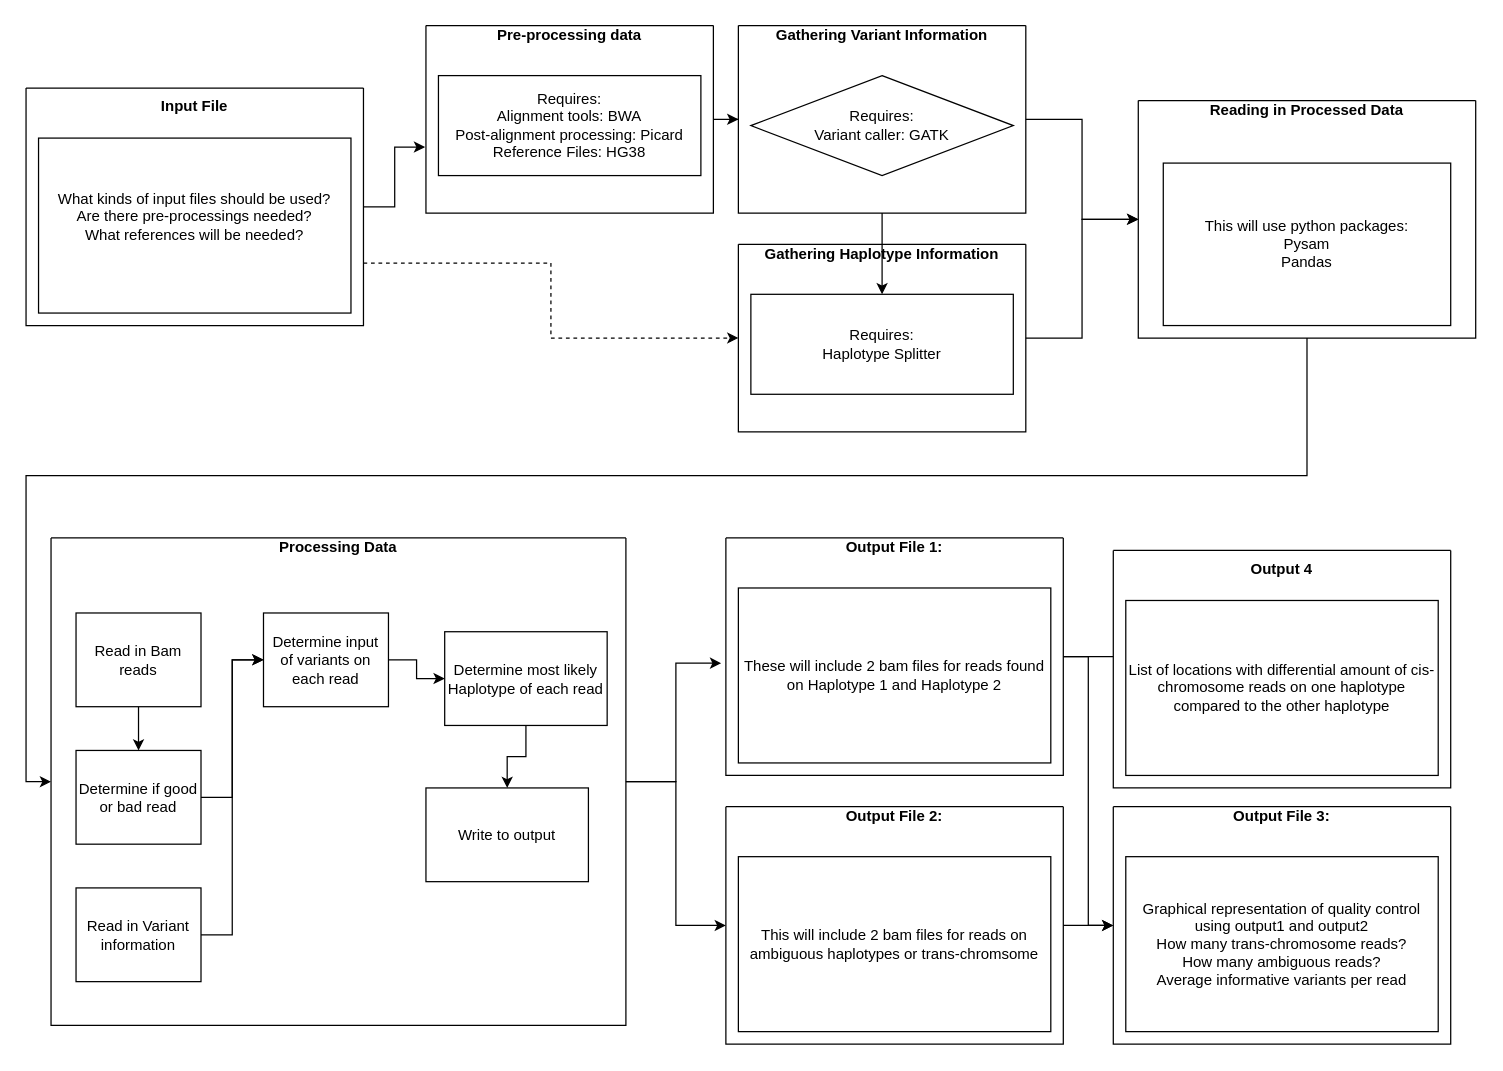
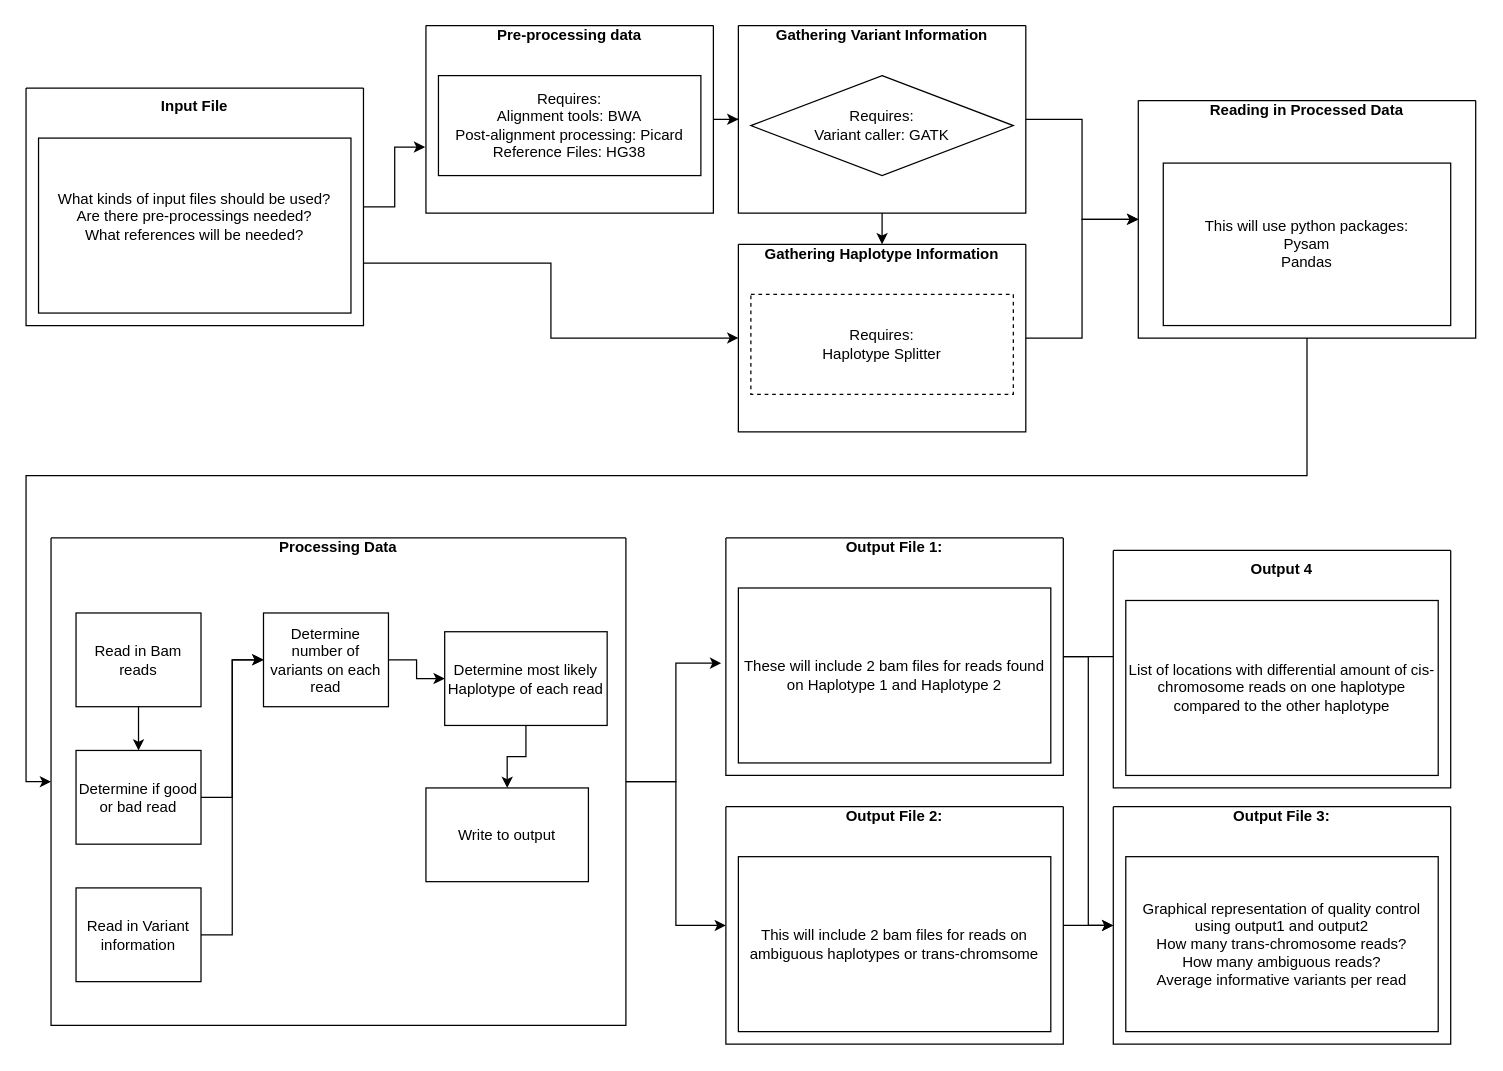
(882, 259) -> (882, 238)
(551, 297) -> (551, 297)
(882, 344) -> (882, 344)
(326, 661) -> (326, 661)
